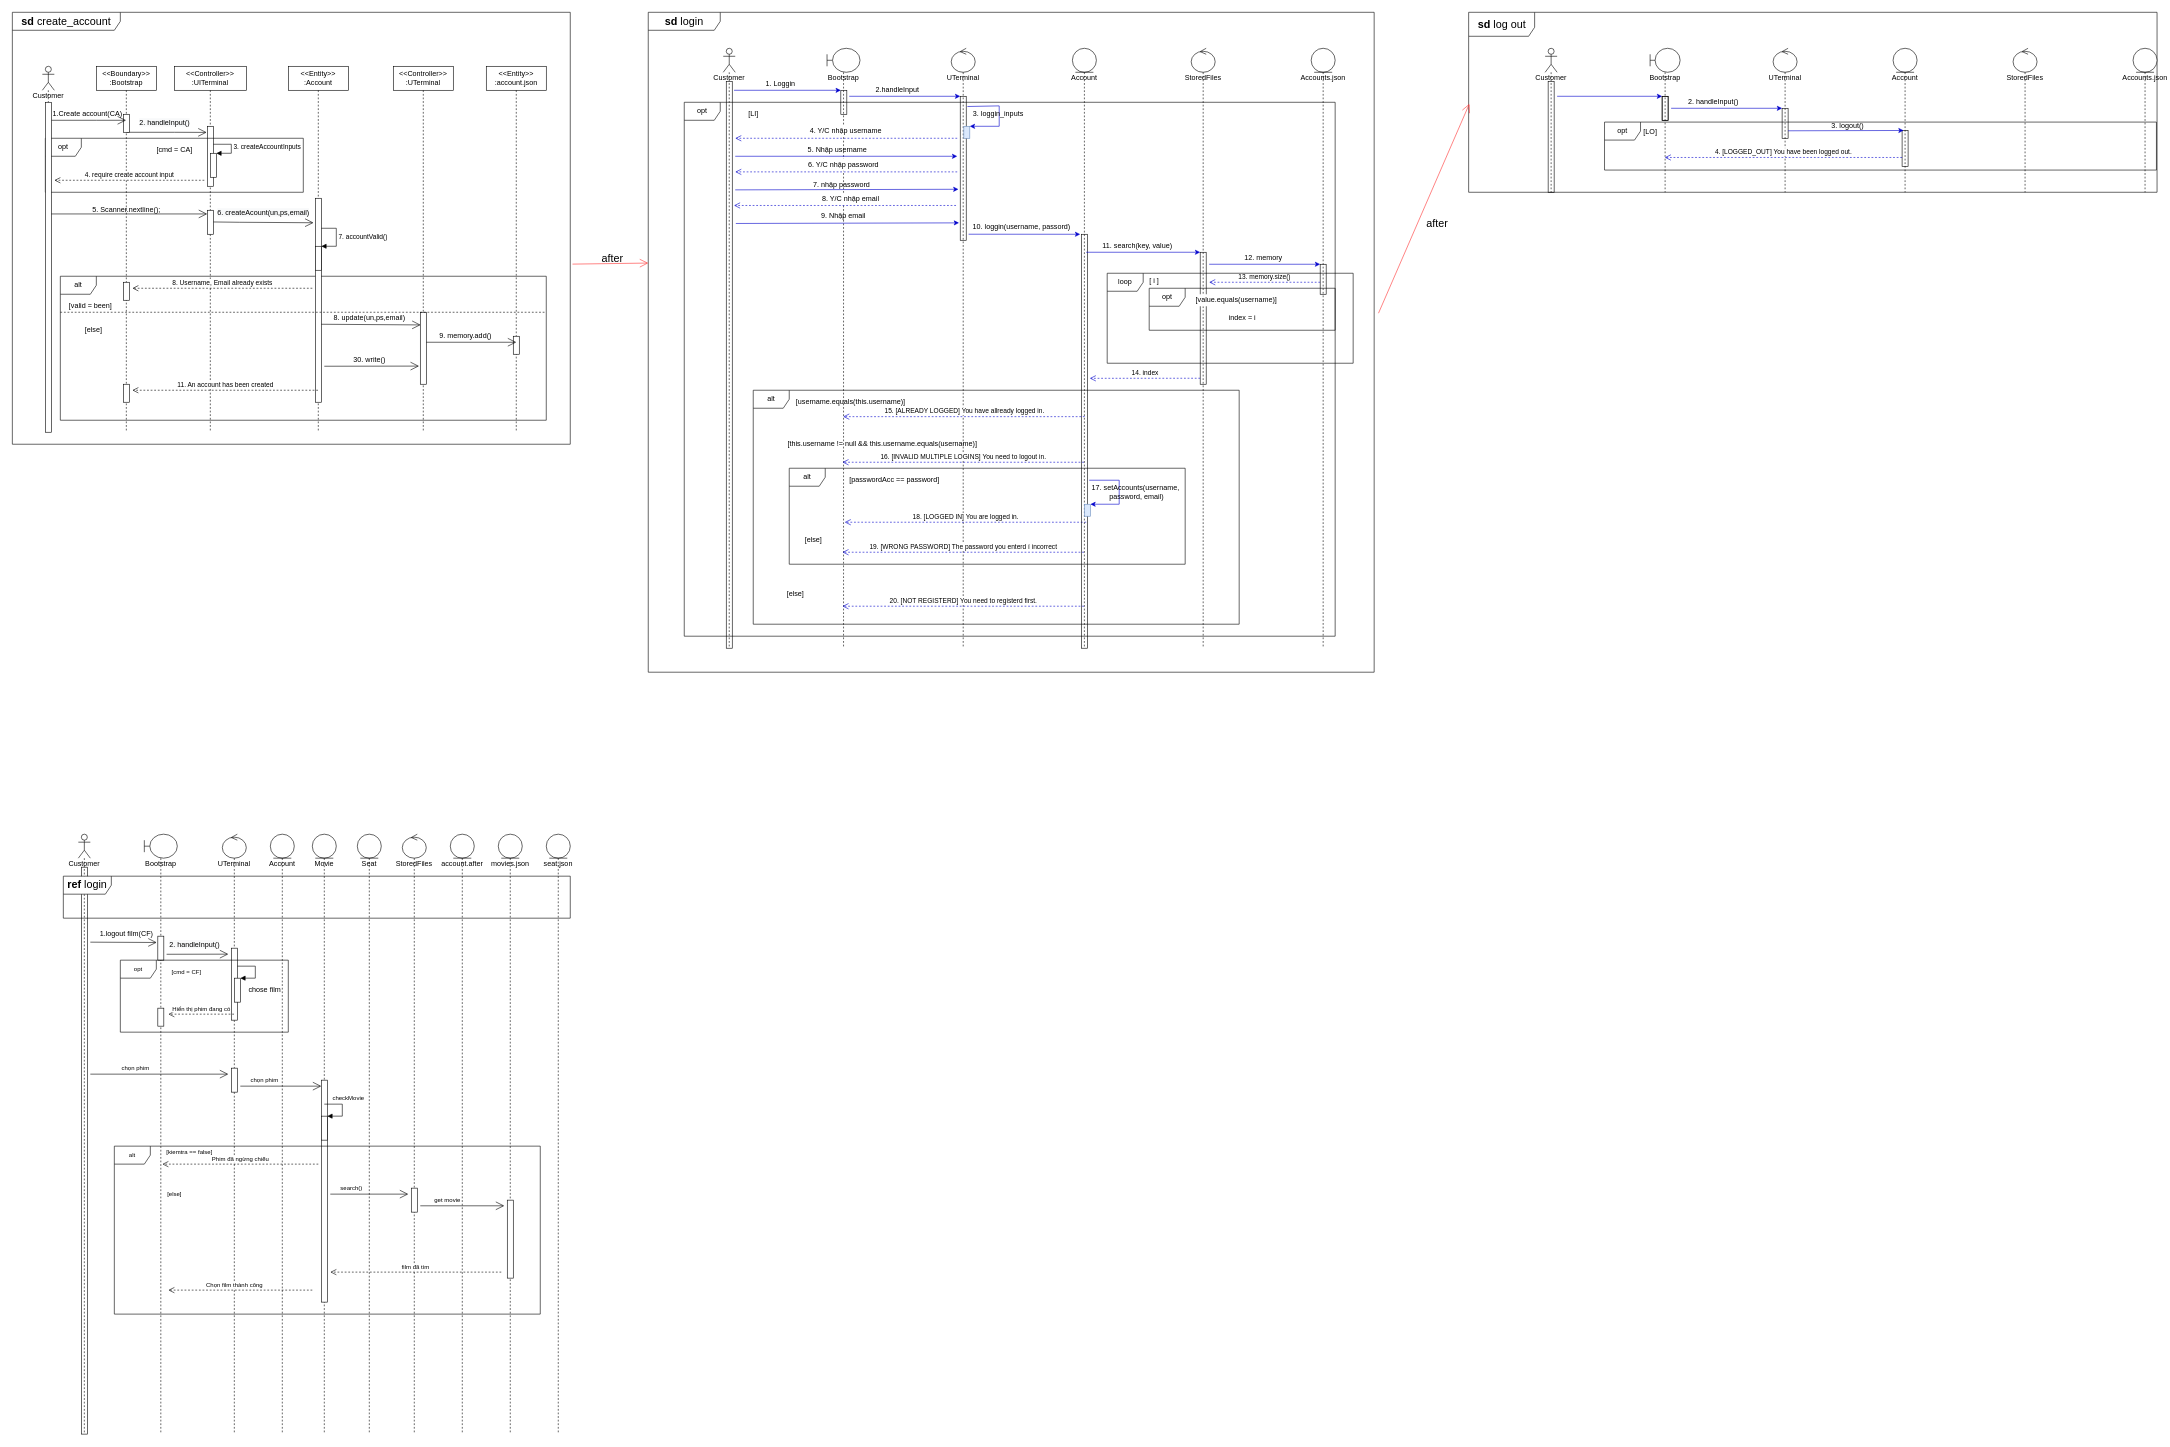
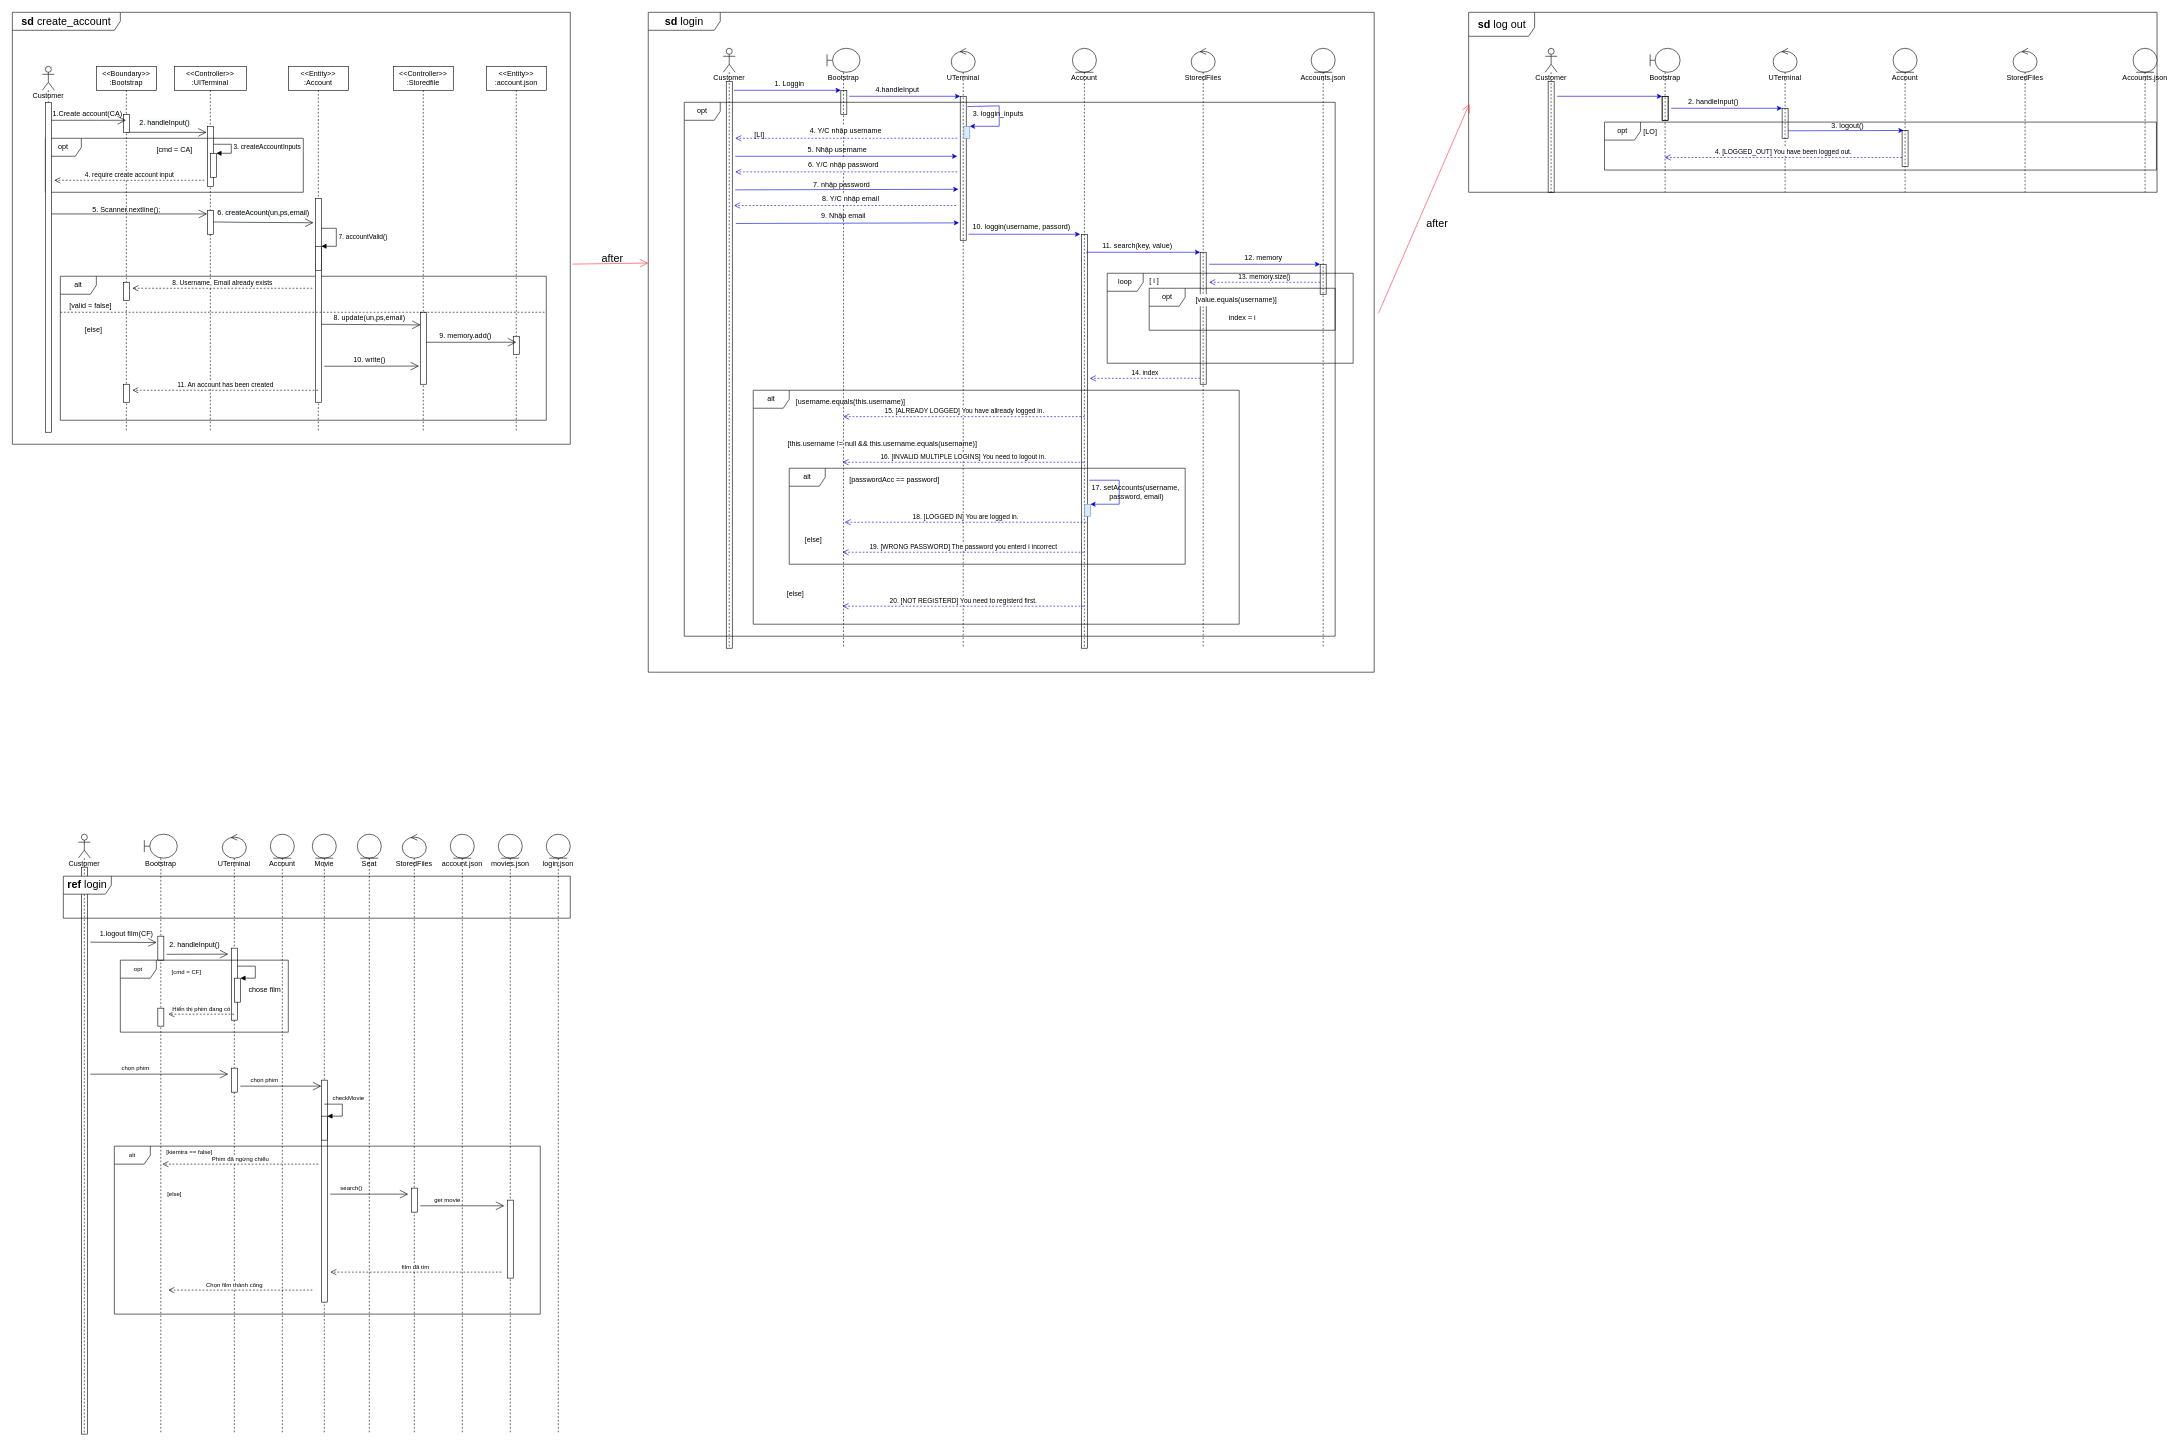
(423, 78) -> (423, 78)
(780, 84) -> (789, 84)
(898, 90) -> (898, 90)
(753, 114) -> (759, 135)
(91, 306) -> (91, 306)
(370, 360) -> (370, 360)
(558, 869) -> (558, 869)
(462, 873) -> (462, 873)
